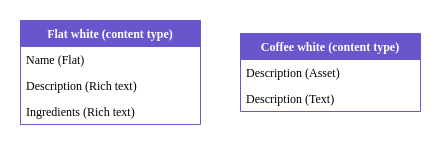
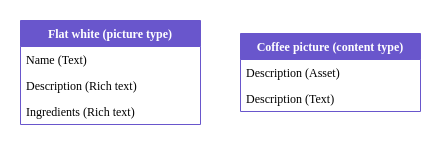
(110, 34) -> (110, 34)
(330, 47) -> (330, 47)
(60, 60) -> (61, 60)
